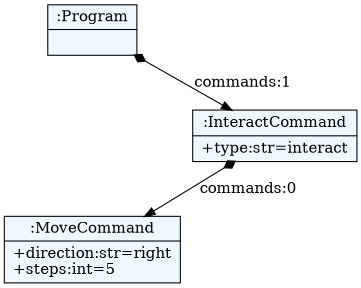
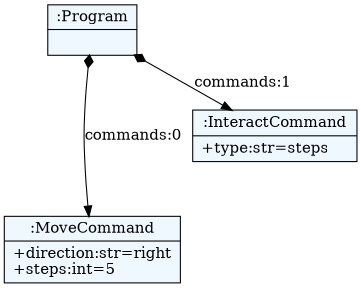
(275, 148) -> (265, 148)
(189, 189) -> (84, 137)
